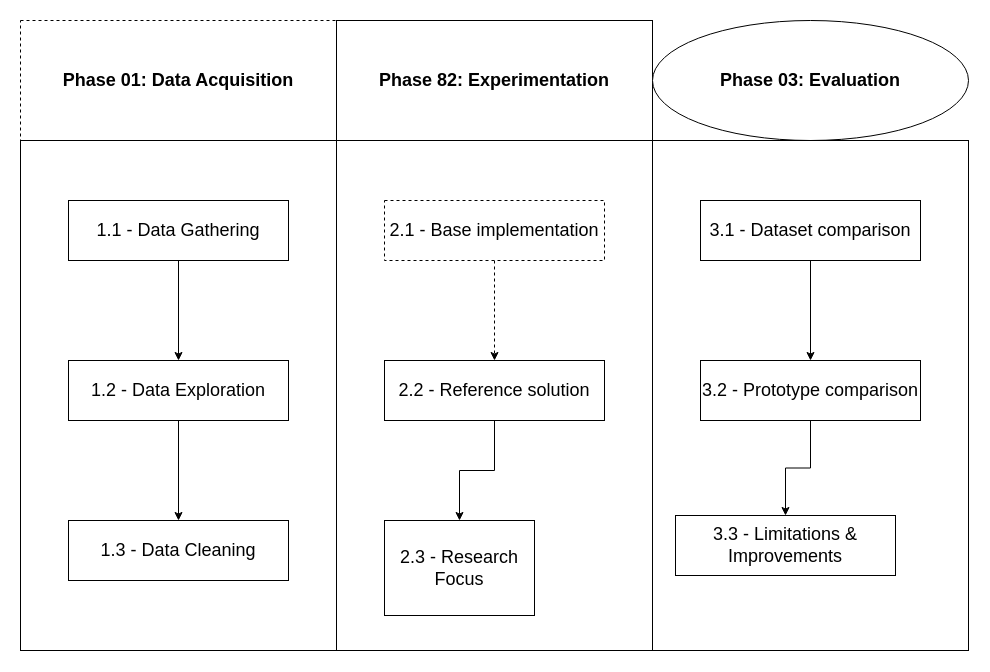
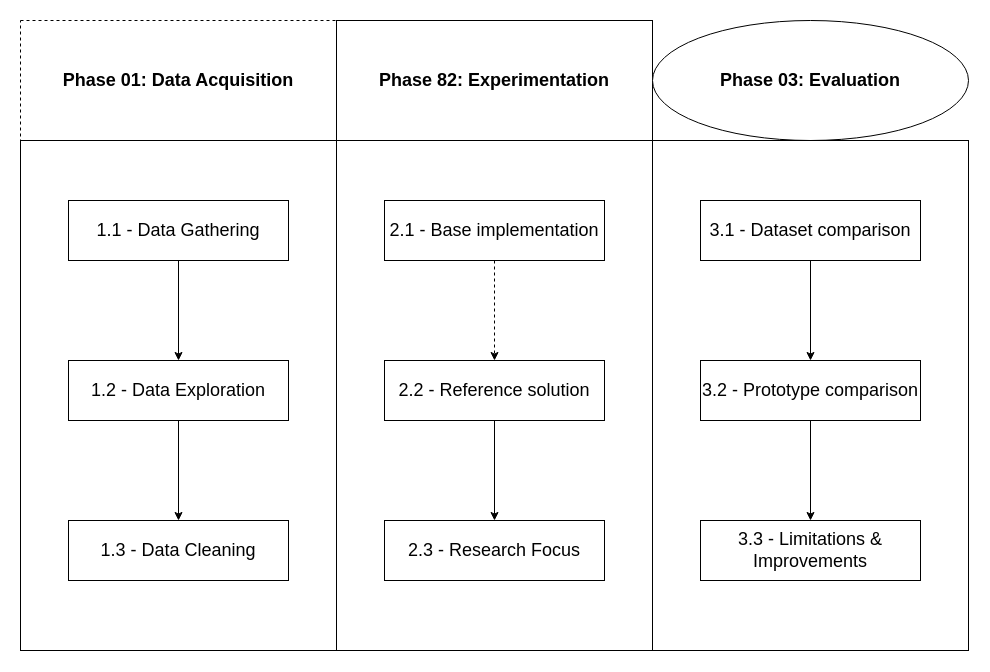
(495, 231) -> (495, 231)
(786, 546) -> (811, 551)
(460, 568) -> (495, 551)
